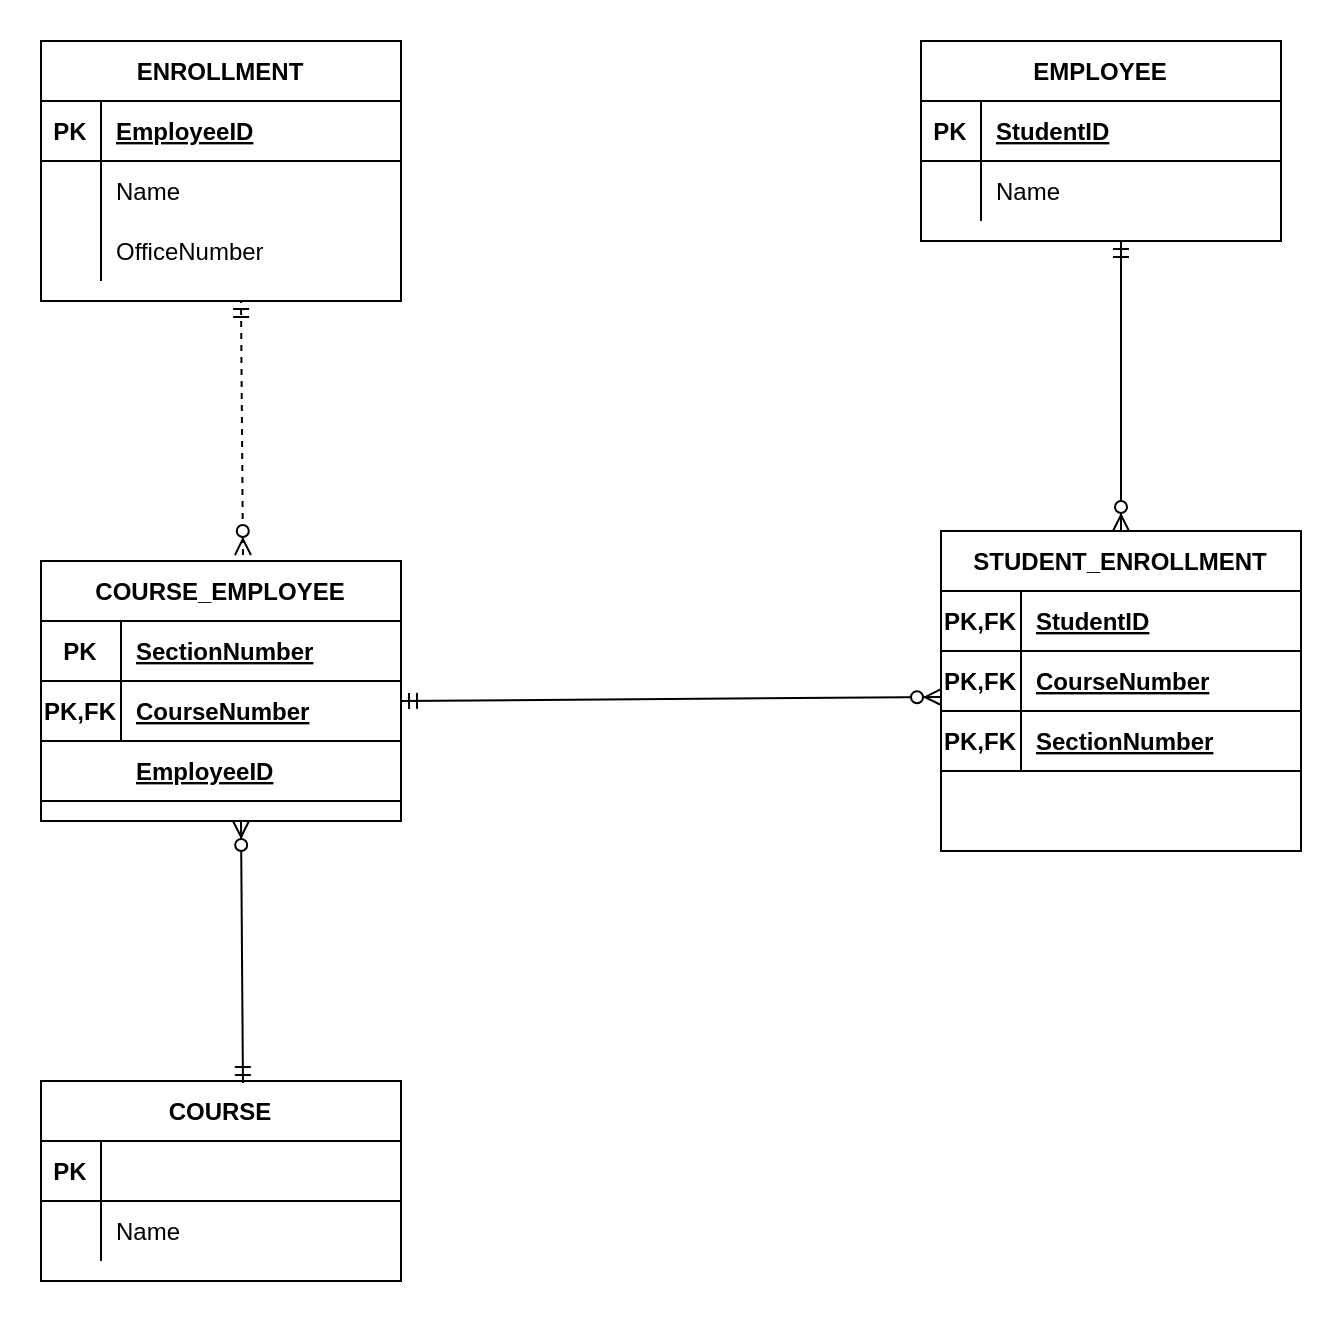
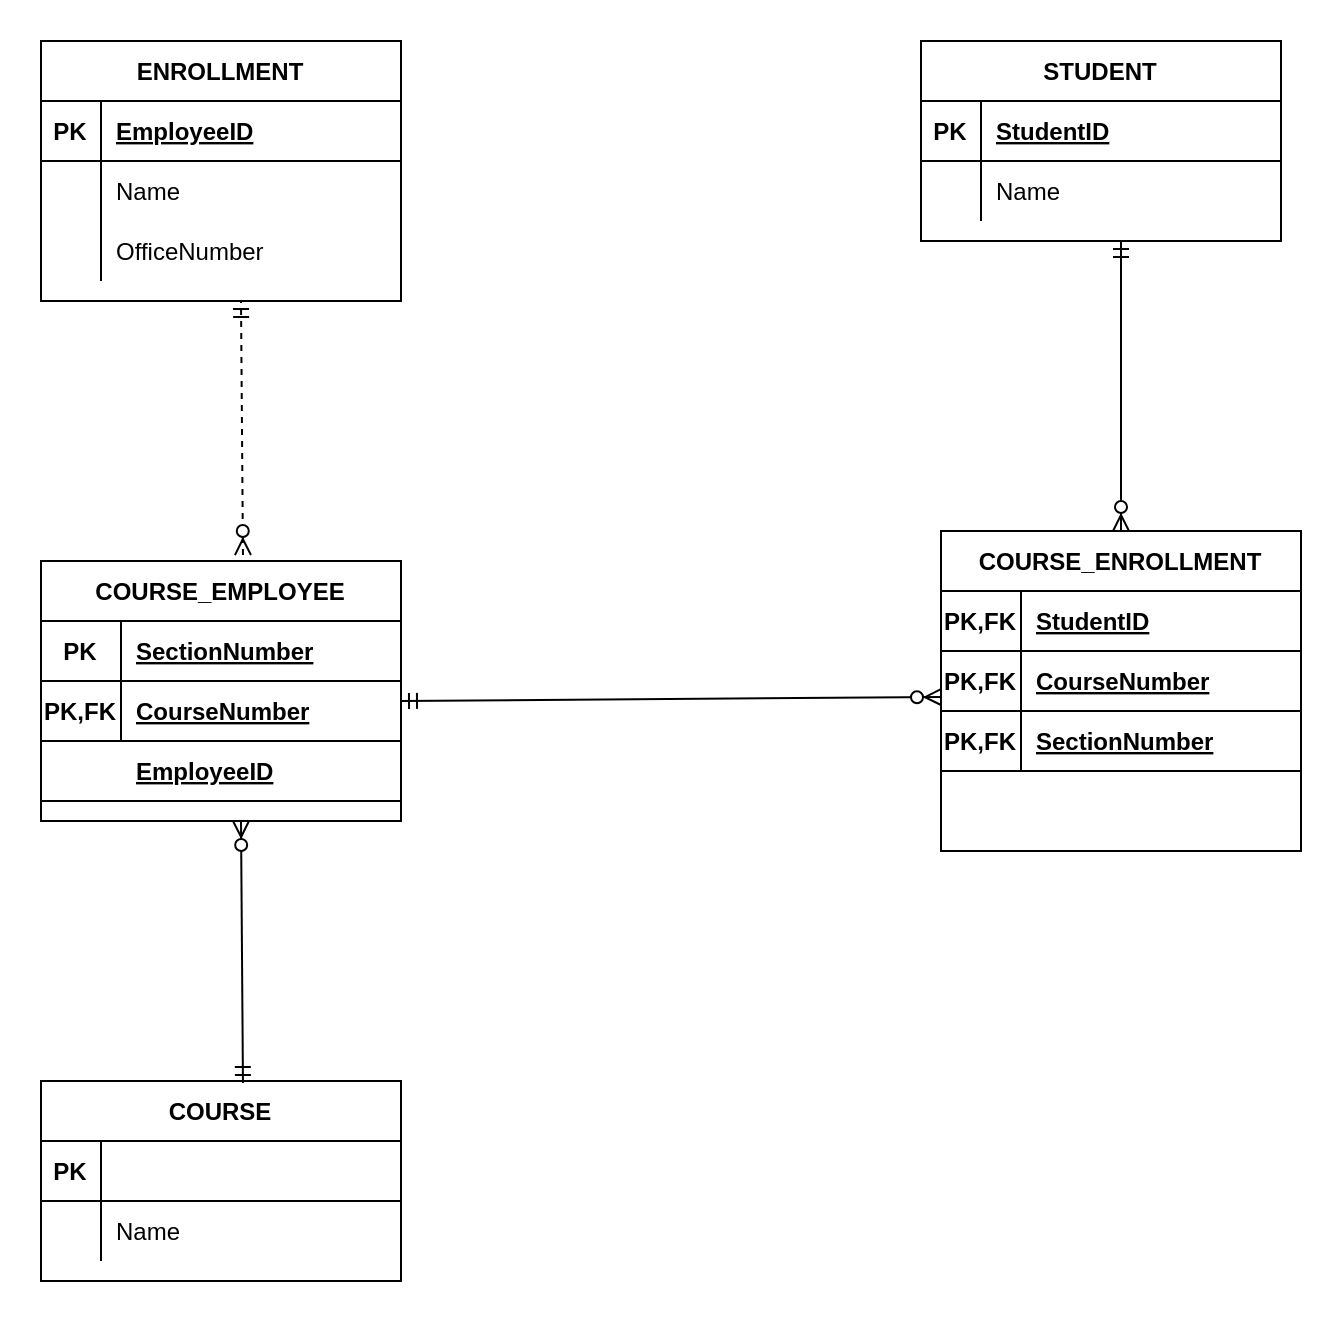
(1100, 72) -> (1100, 72)
(1120, 562) -> (1120, 562)
